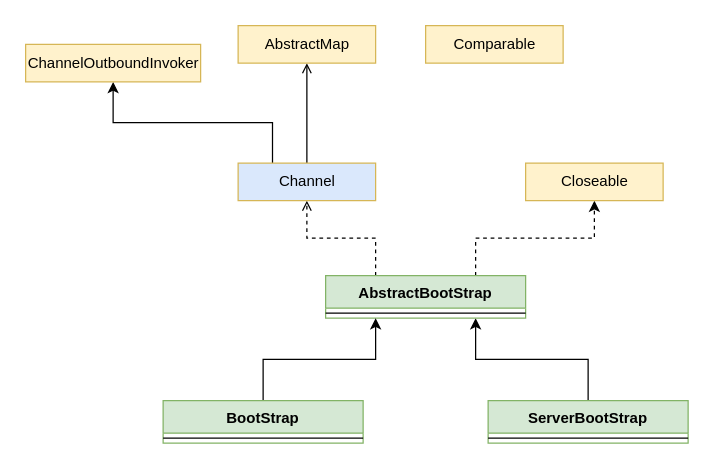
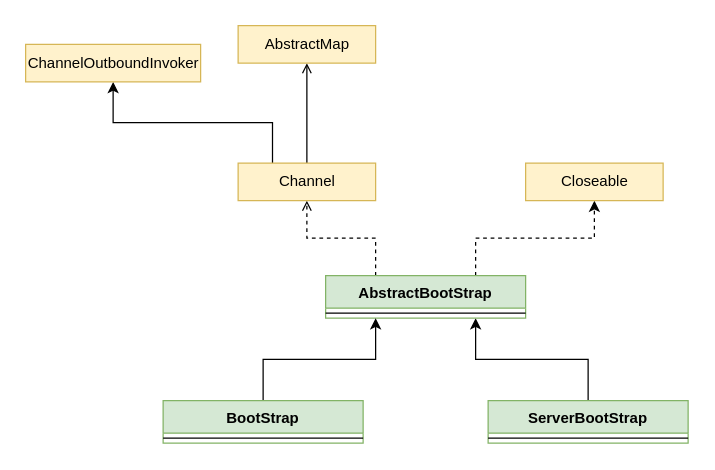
(494, 44) -> none
(307, 182) -> (307, 182)
